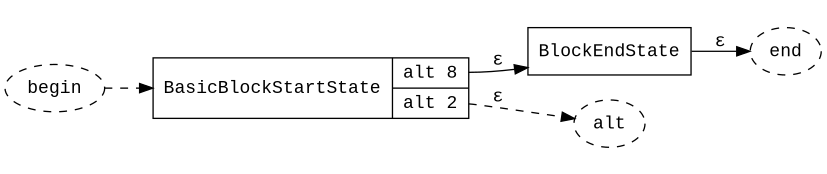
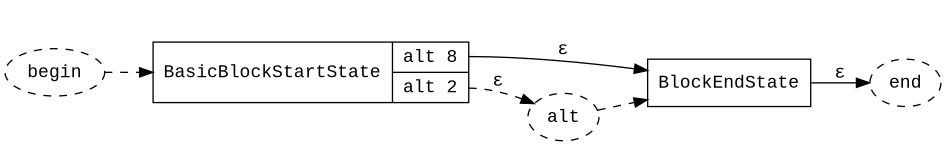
none -> (616, 106)
